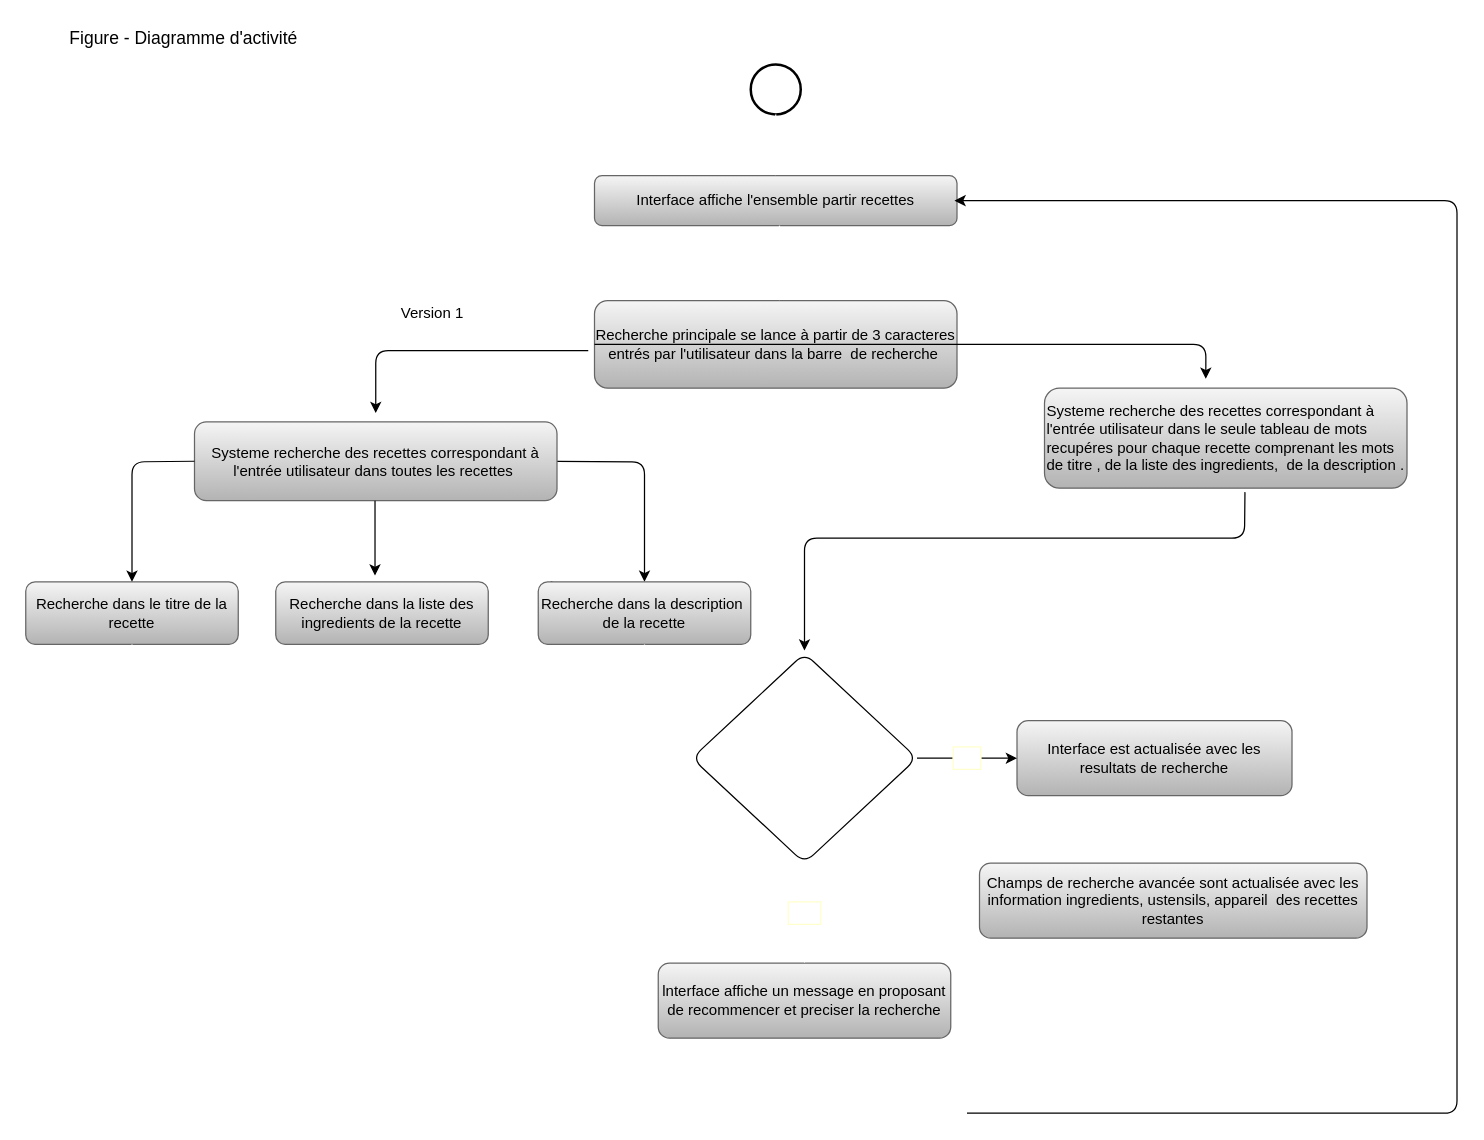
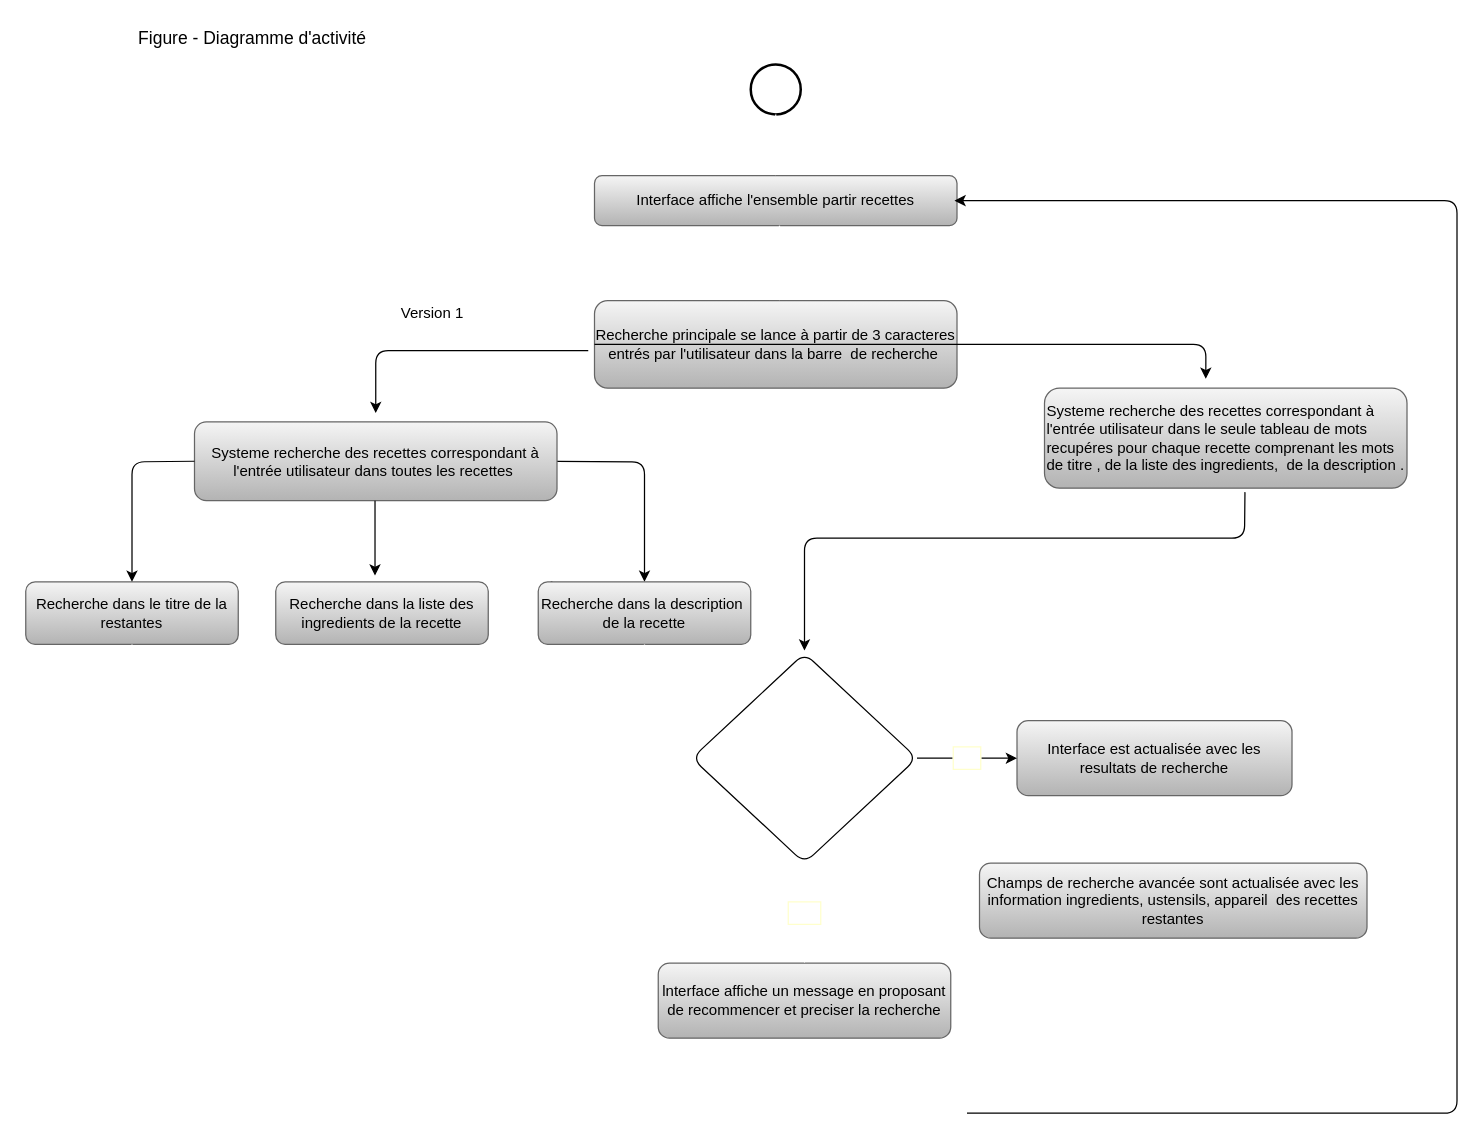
(186, 38) -> (254, 38)
(132, 613) -> (132, 613)
